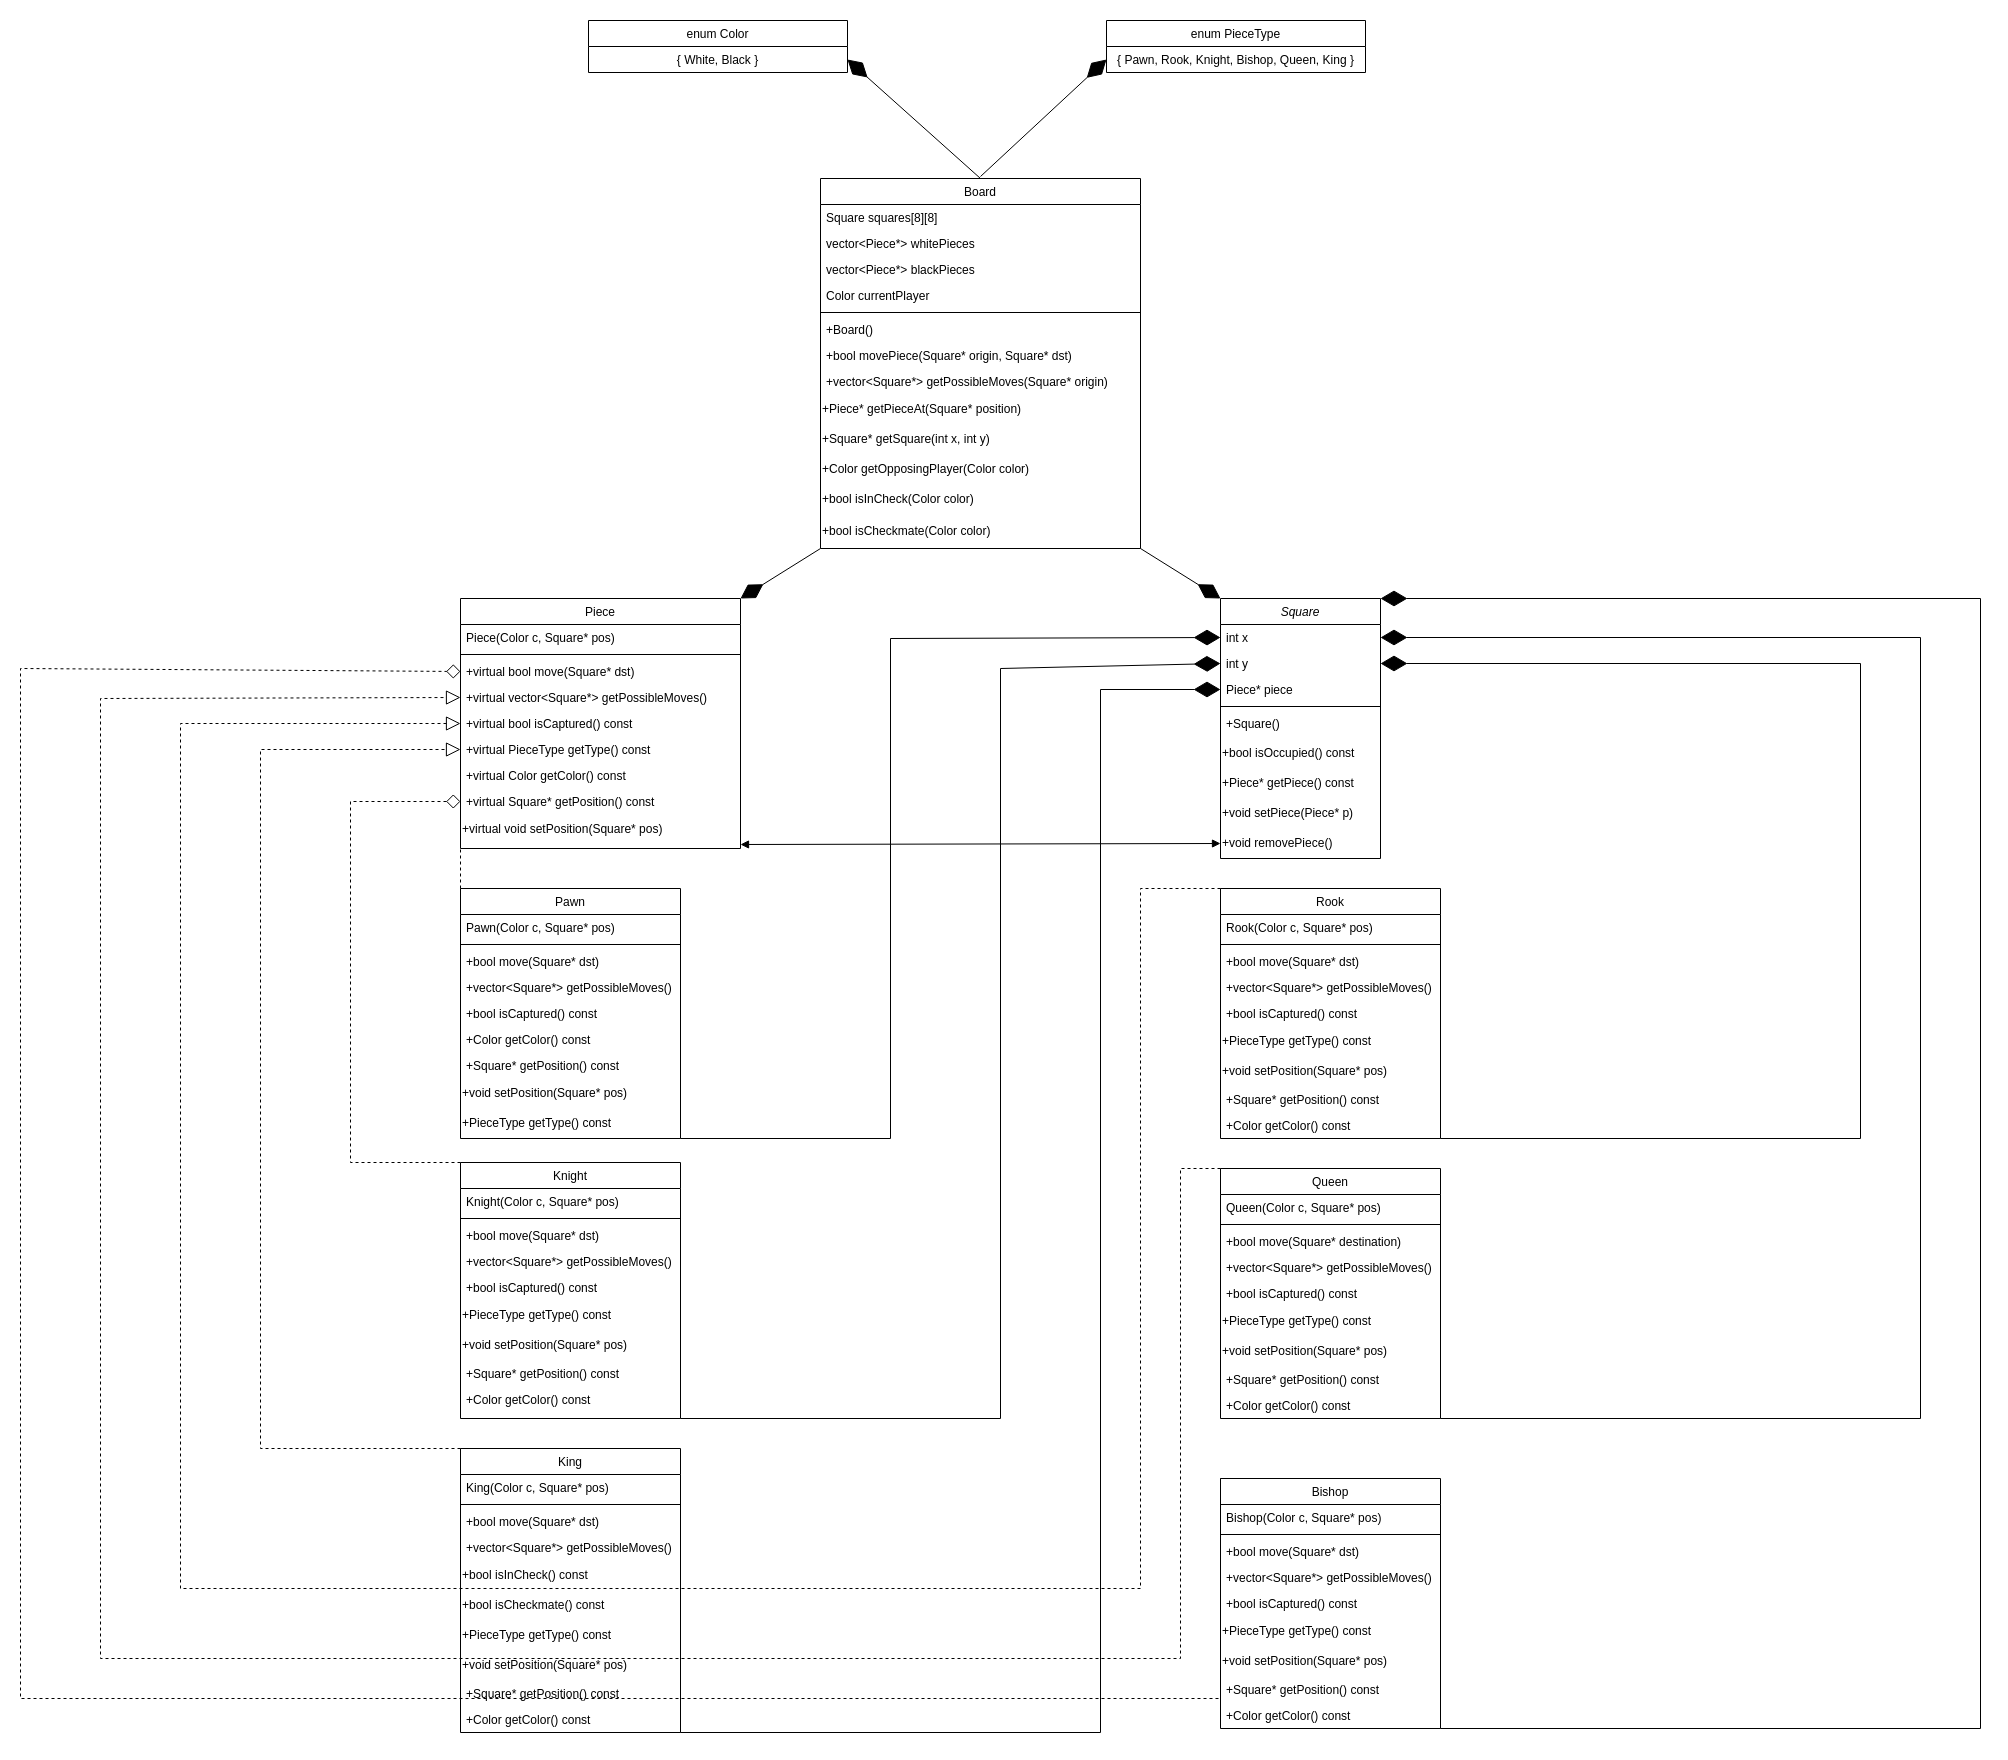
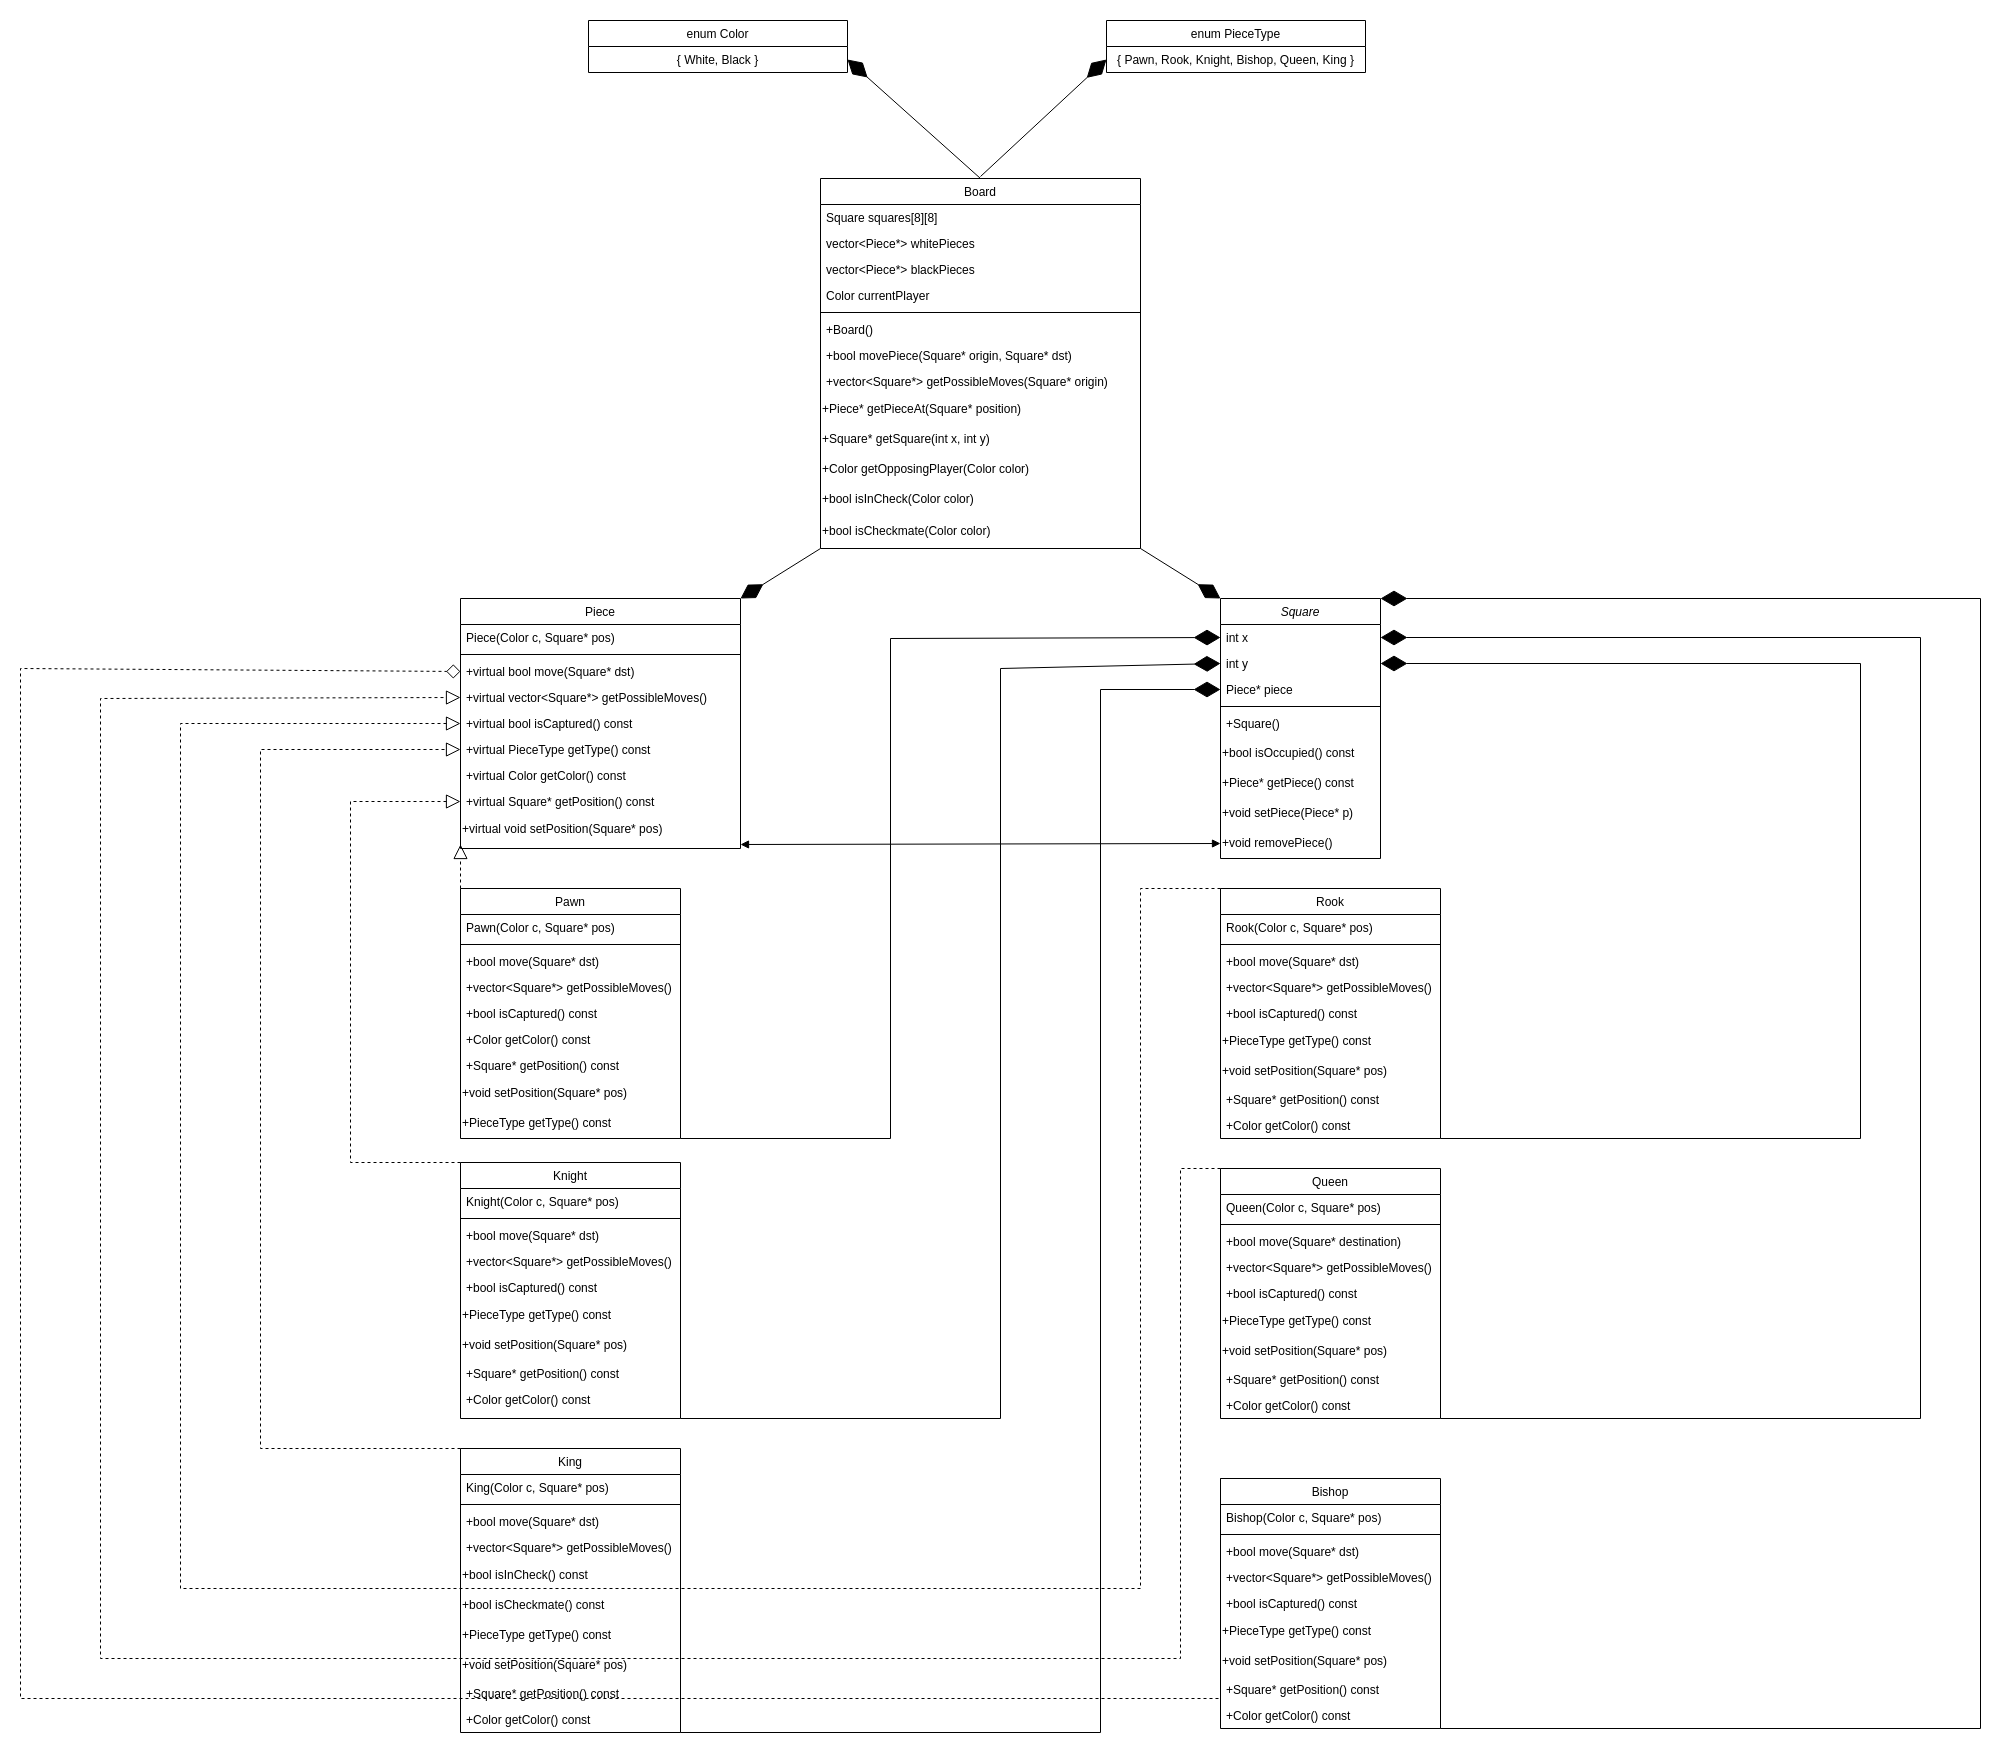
(445, 802) -> (445, 802)
(461, 856) -> (461, 860)
